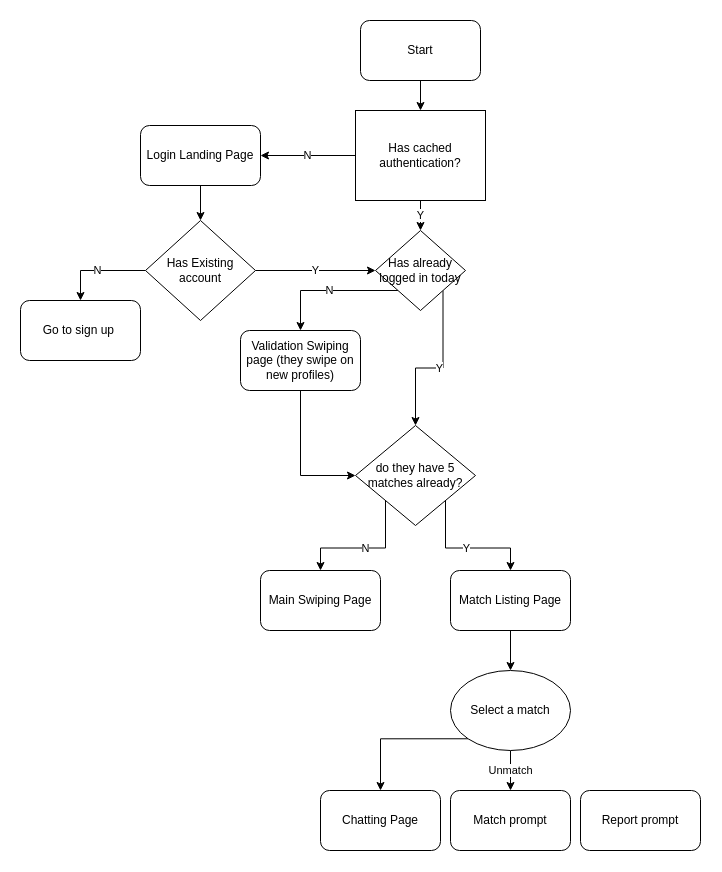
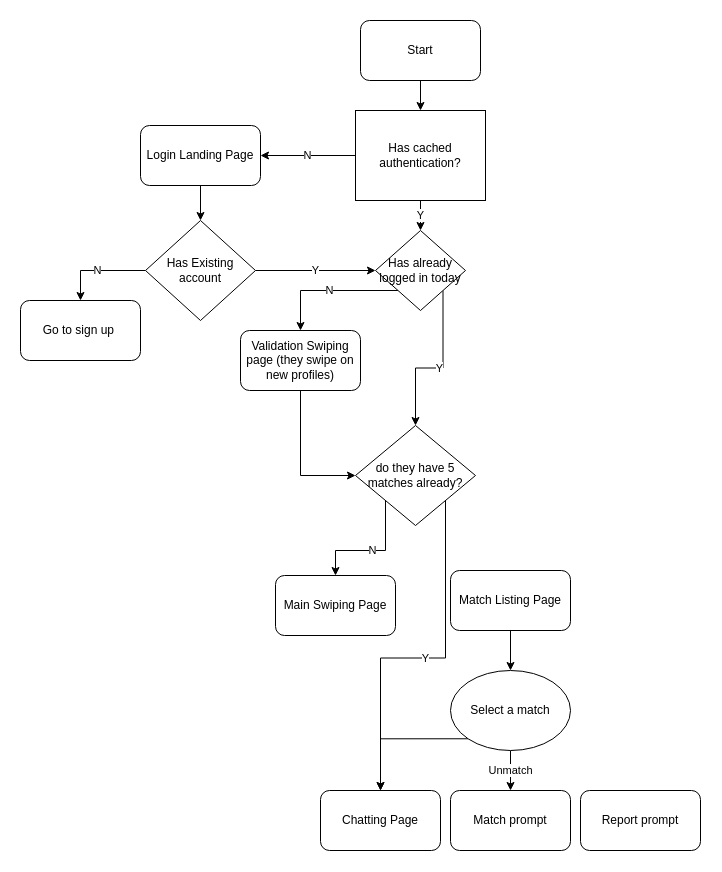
(485, 548) -> (431, 658)
(321, 601) -> (336, 606)
